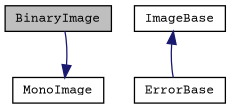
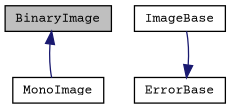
(67, 48) -> (50, 61)
(171, 61) -> (188, 48)
